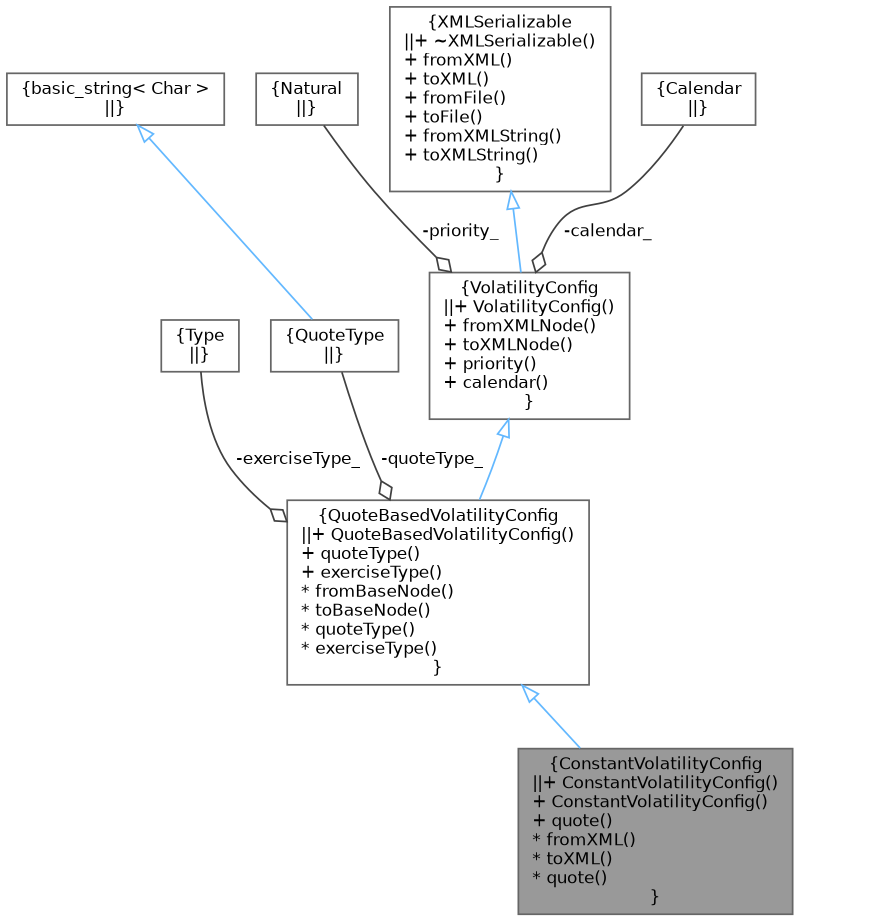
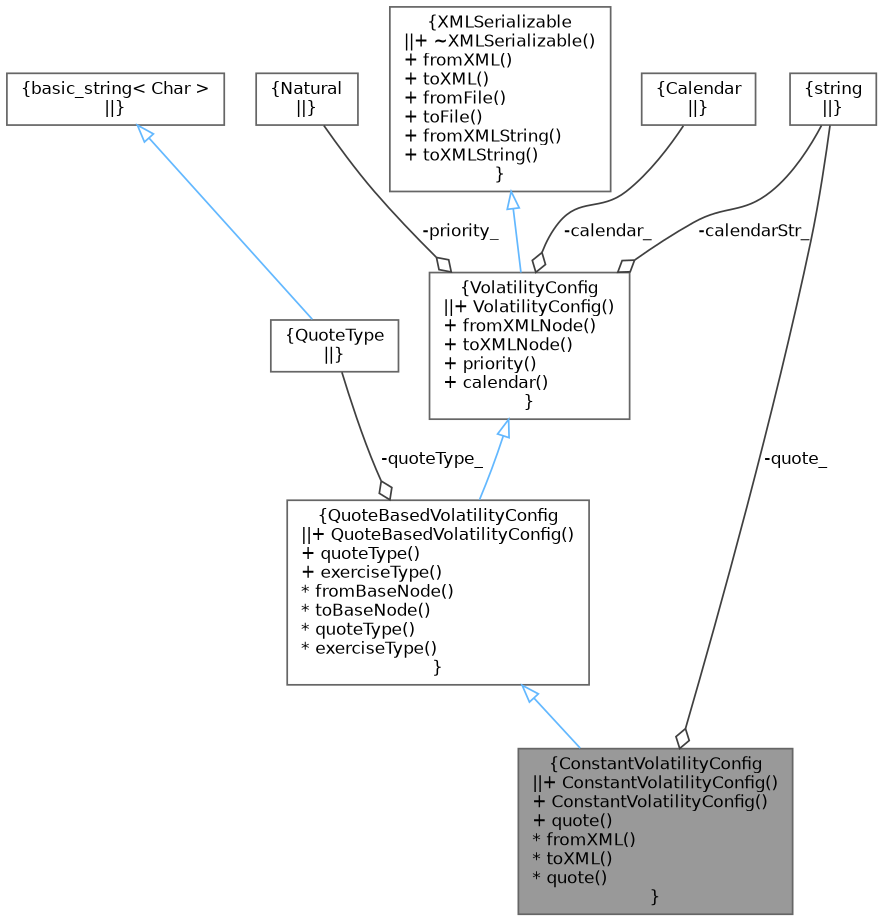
none -> (833, 99)
(200, 346) -> none
